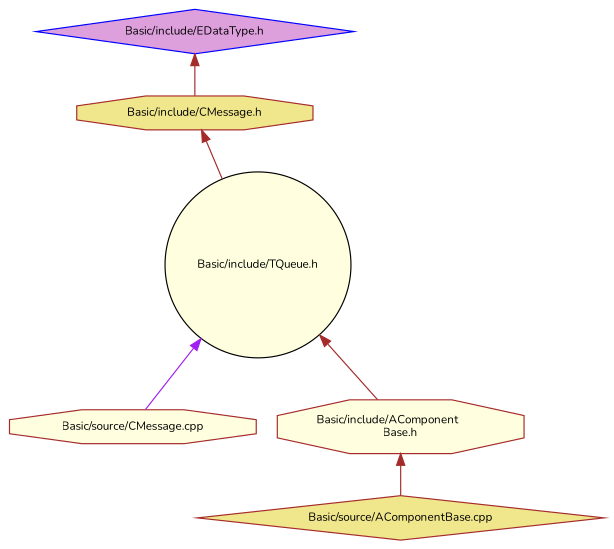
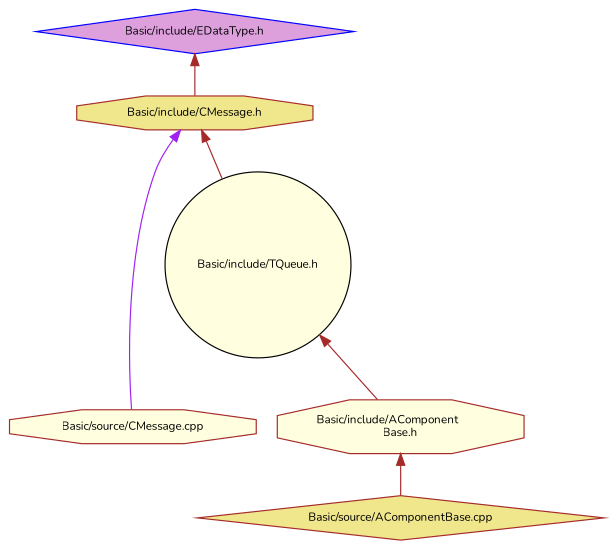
(170, 379) -> (134, 271)
